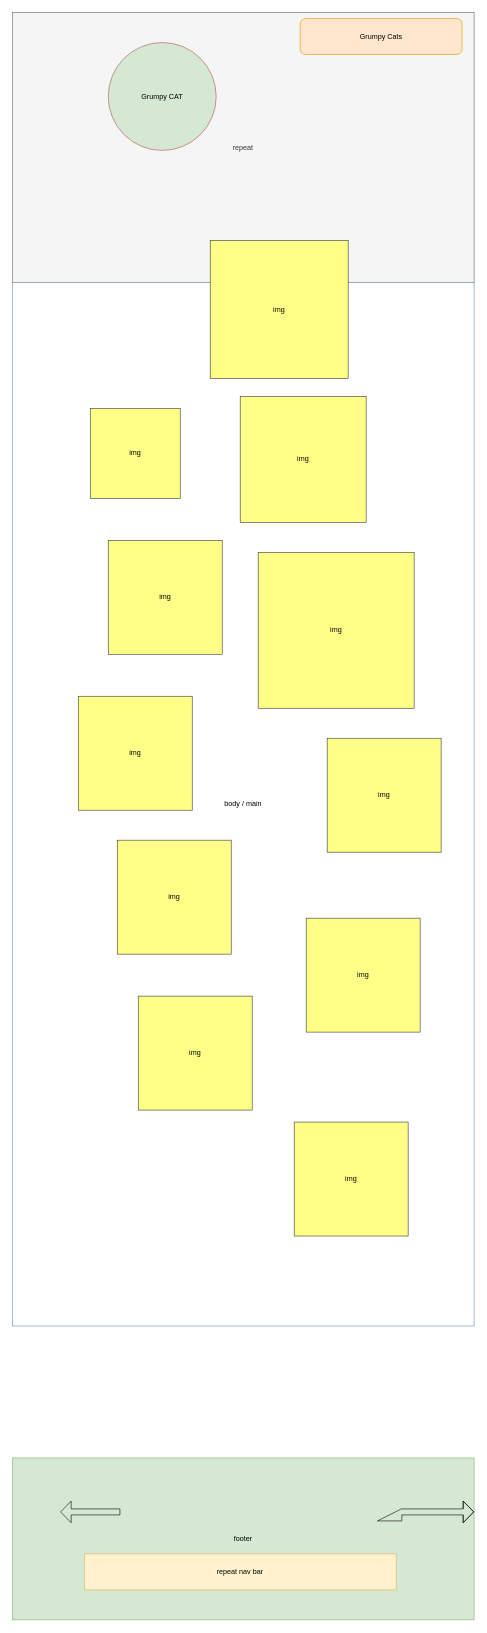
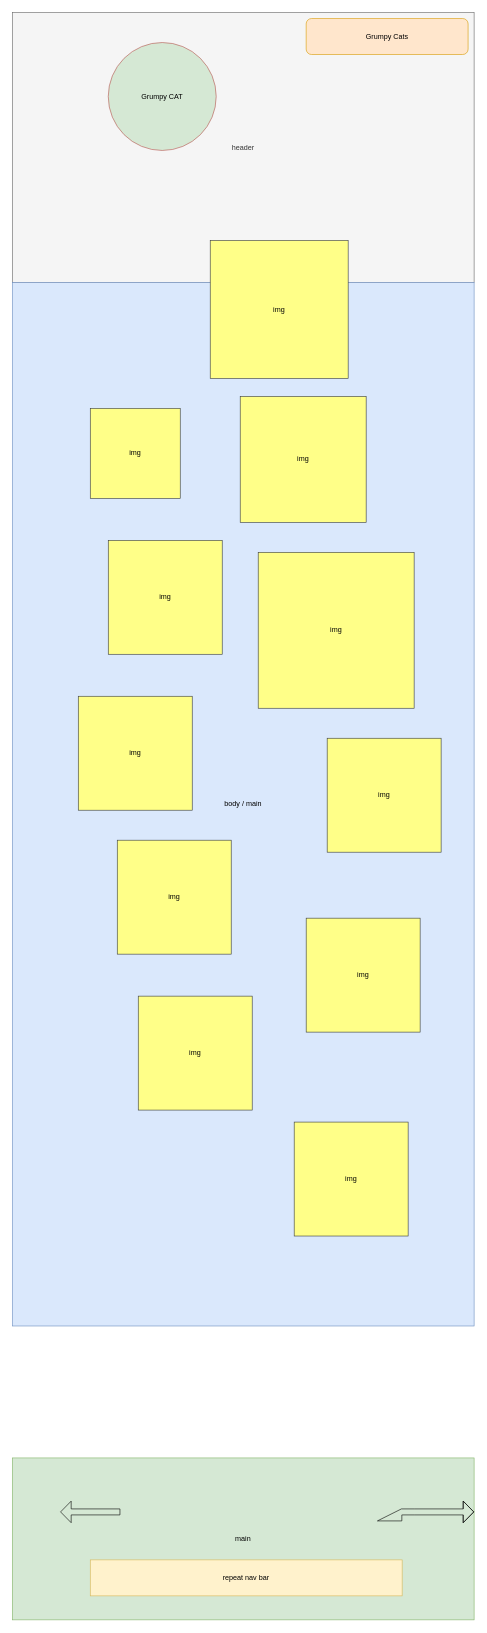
(381, 36) -> (387, 36)
(243, 147) -> (243, 147)
(243, 804) -> (243, 804)
(243, 1539) -> (243, 1539)
(240, 1572) -> (246, 1578)
